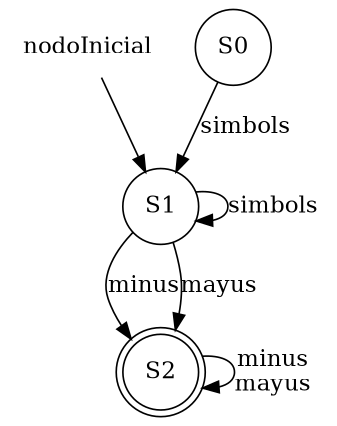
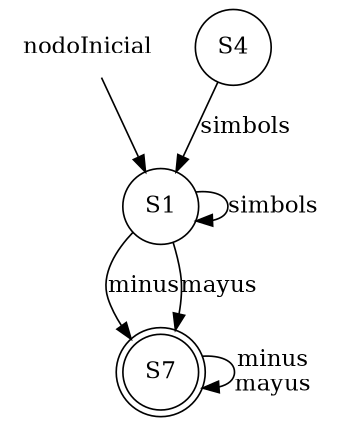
(233, 47) -> (233, 47)
(161, 372) -> (161, 372)
